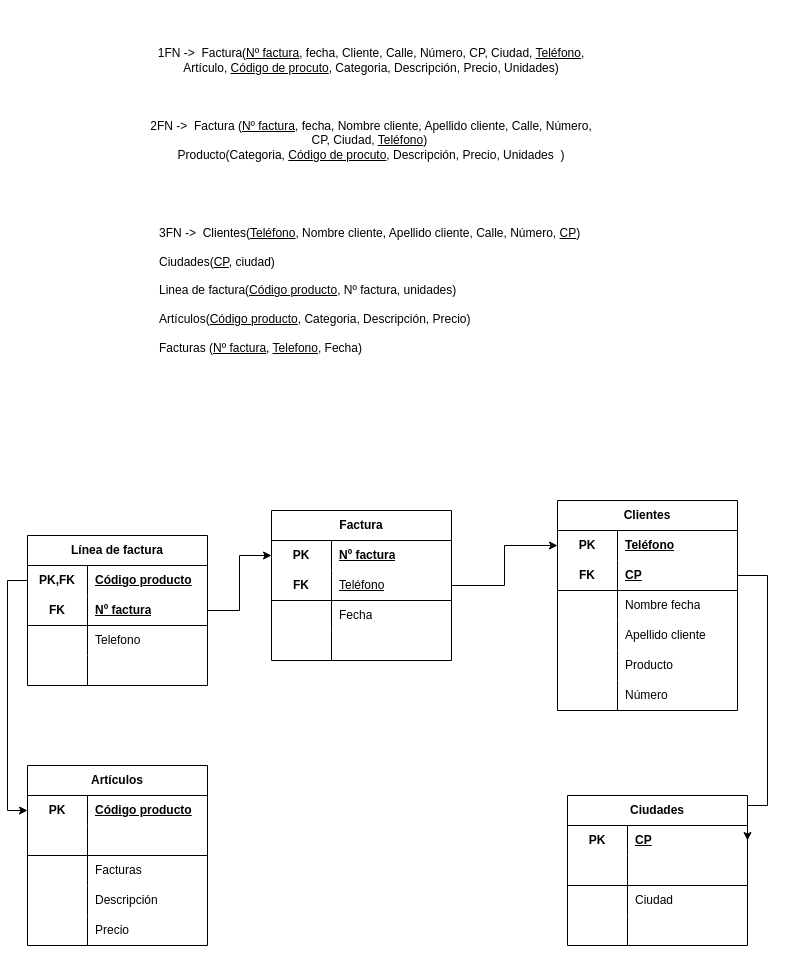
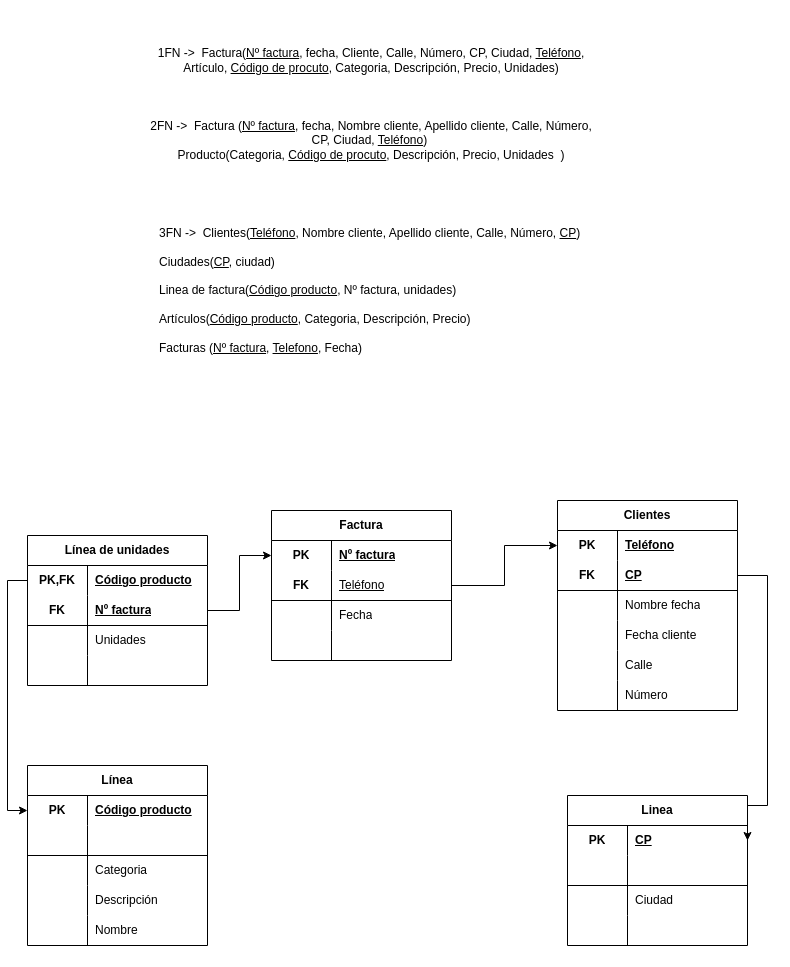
(118, 551) -> (118, 551)
(670, 636) -> (665, 636)
(121, 641) -> (121, 641)
(652, 666) -> (639, 666)
(118, 781) -> (118, 781)
(658, 811) -> (658, 811)
(122, 871) -> (124, 871)
(114, 931) -> (116, 931)
